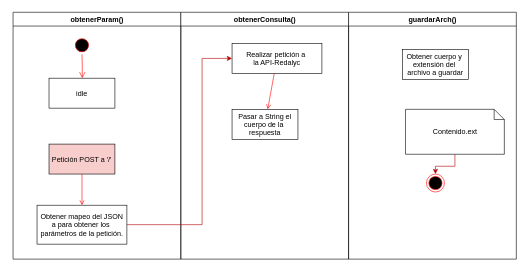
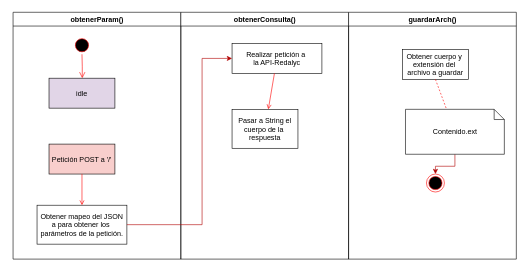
(82, 93) -> (82, 93)
none -> (441, 94)
(265, 125) -> (265, 129)
